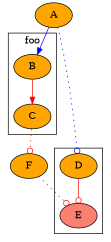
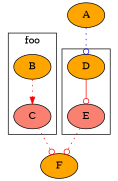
(44, 38) -> none
(32, 88) -> (32, 88)
(32, 116) -> (32, 116)
(50, 187) -> (74, 139)
